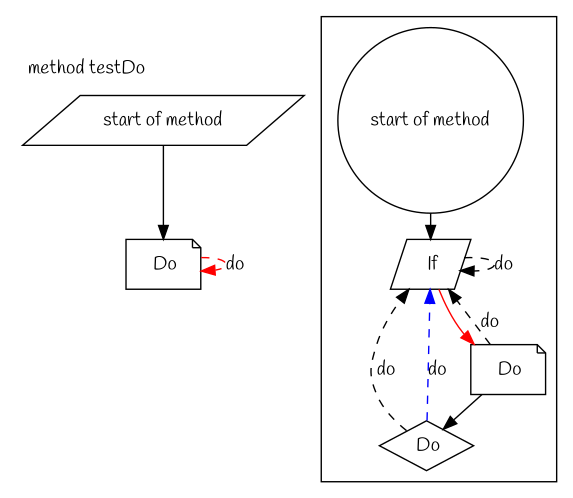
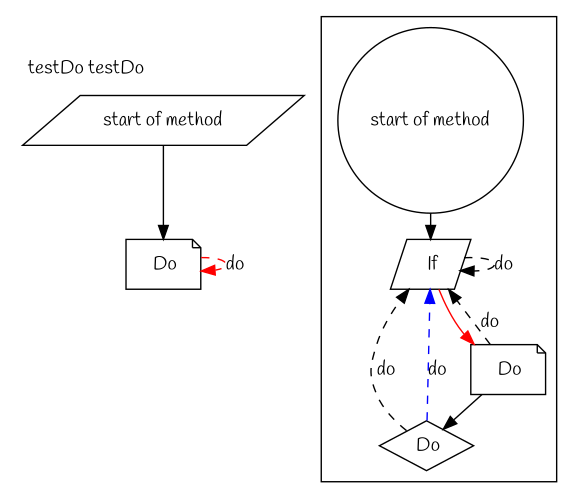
(87, 68) -> (87, 68)
